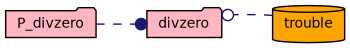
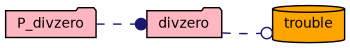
(253, 15) -> (242, 34)
